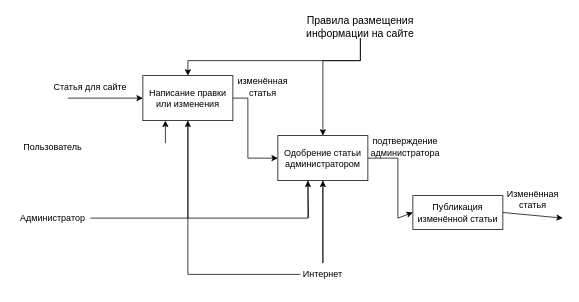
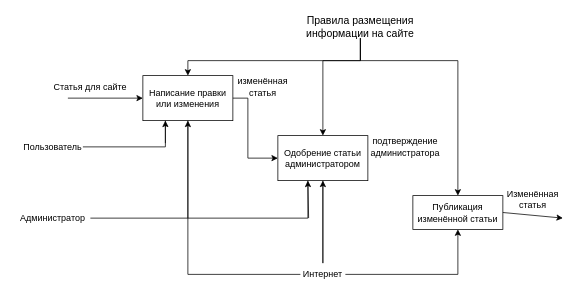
none -> (412, 60)
none -> (126, 147)
(402, 216) -> none
none -> (403, 274)
